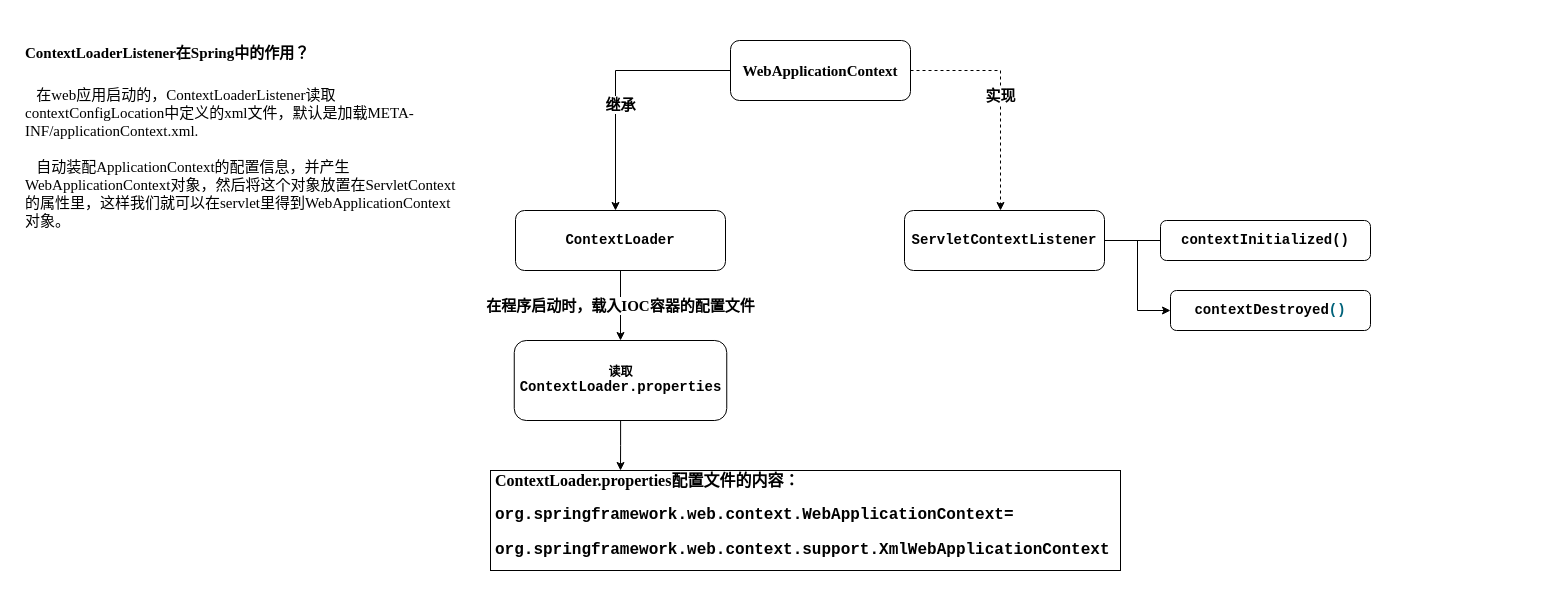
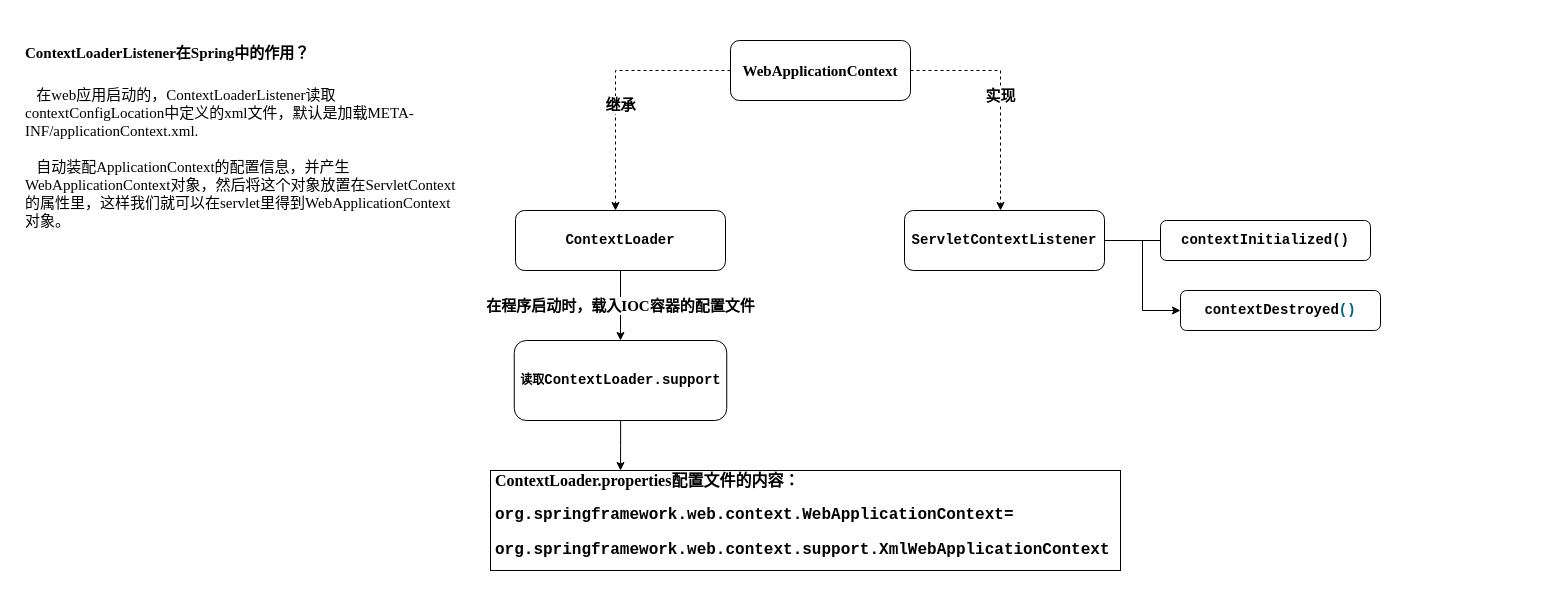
(661, 71) -> (661, 71)
(1271, 311) -> (1281, 311)
(621, 381) -> (621, 381)
